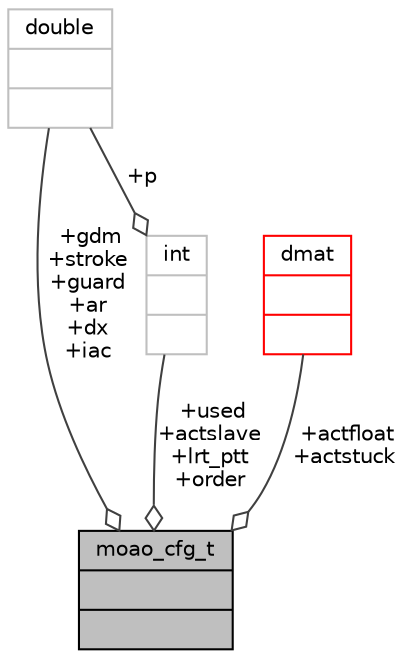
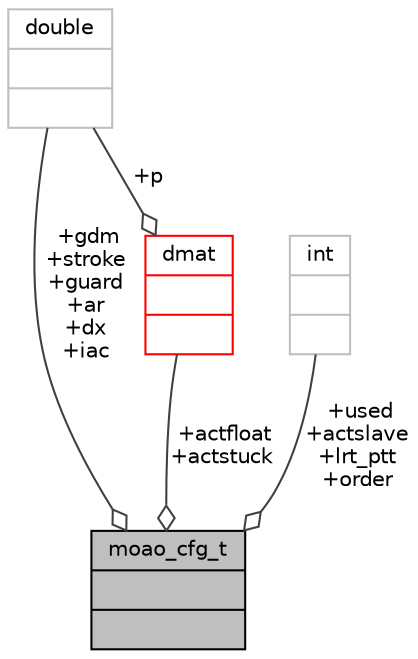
(112, 170) -> (118, 171)
